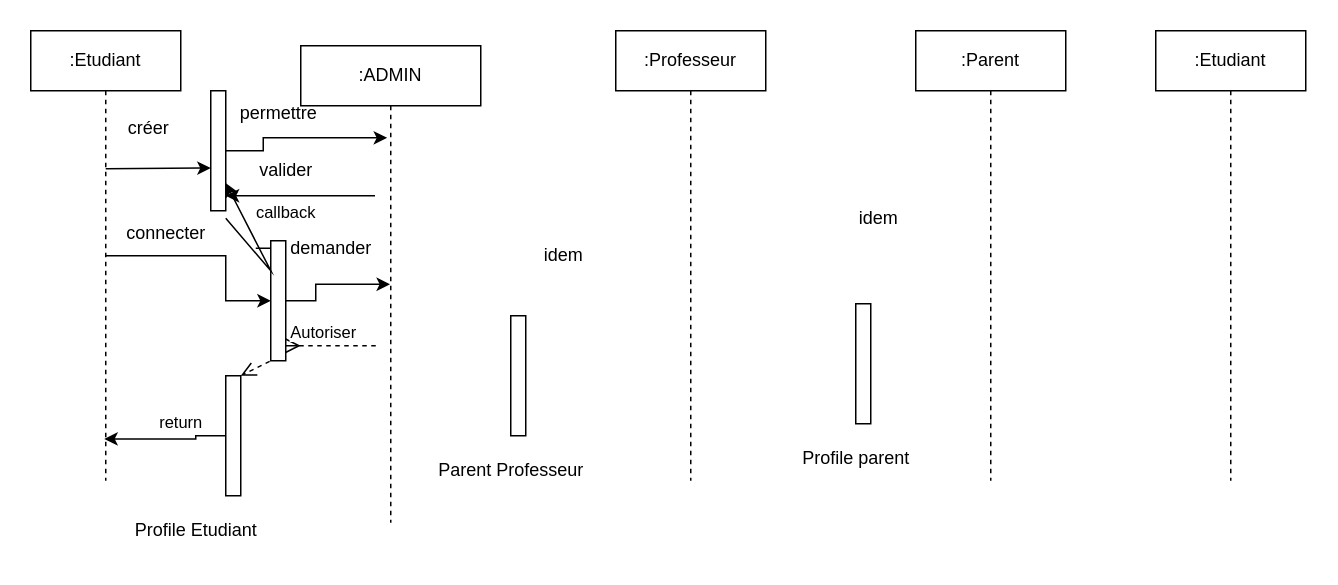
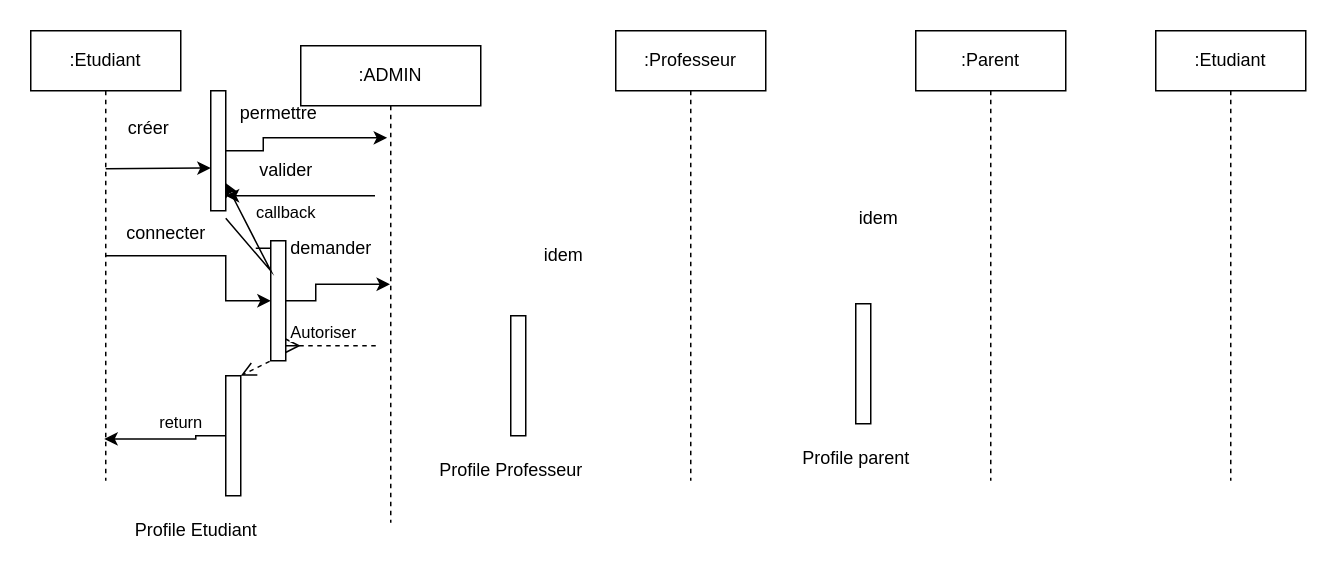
(512, 470) -> (512, 470)
